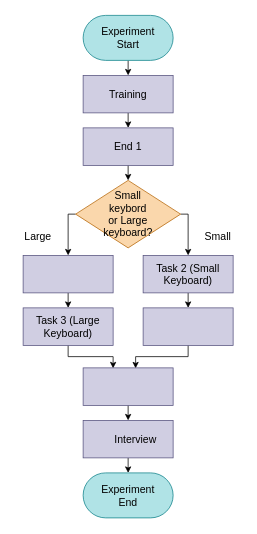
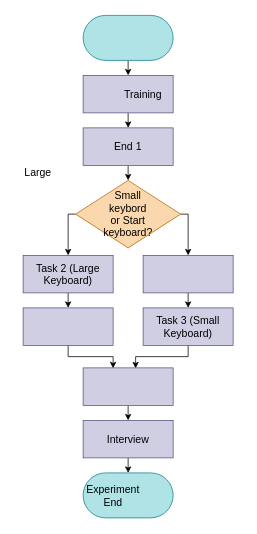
(128, 38) -> none
(128, 94) -> (143, 94)
(128, 214) -> (128, 214)
(38, 237) -> (38, 173)
(218, 237) -> none
none -> (68, 274)
(188, 274) -> none
(68, 327) -> none
none -> (188, 327)
(135, 439) -> (128, 439)
(128, 495) -> (113, 495)
